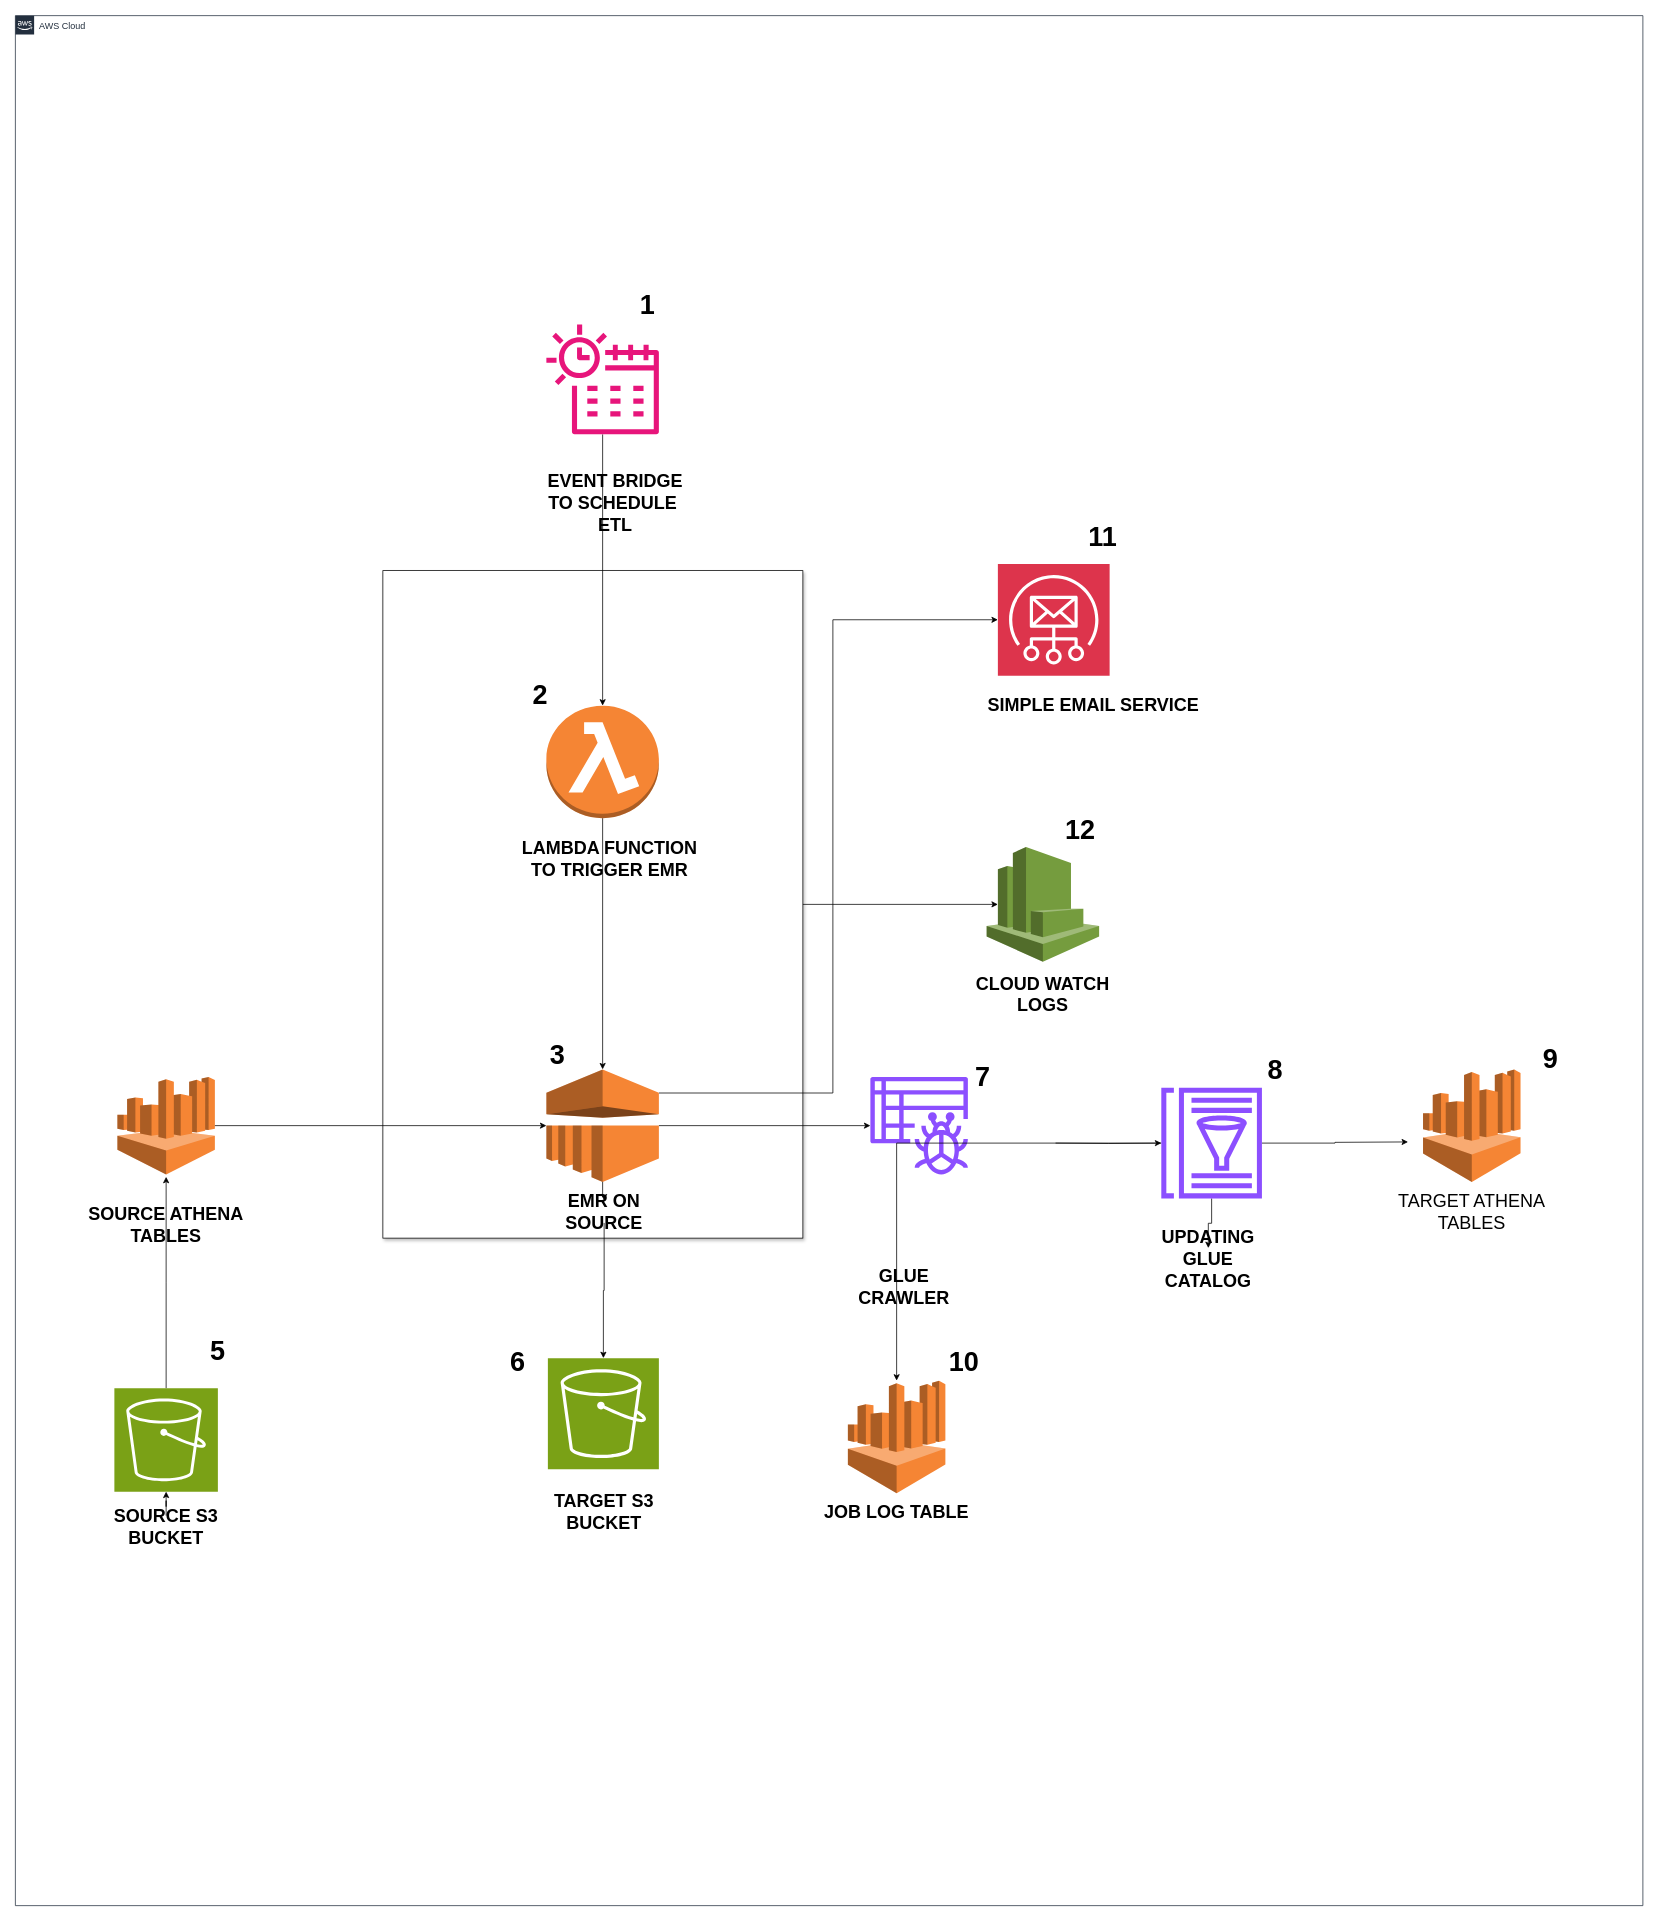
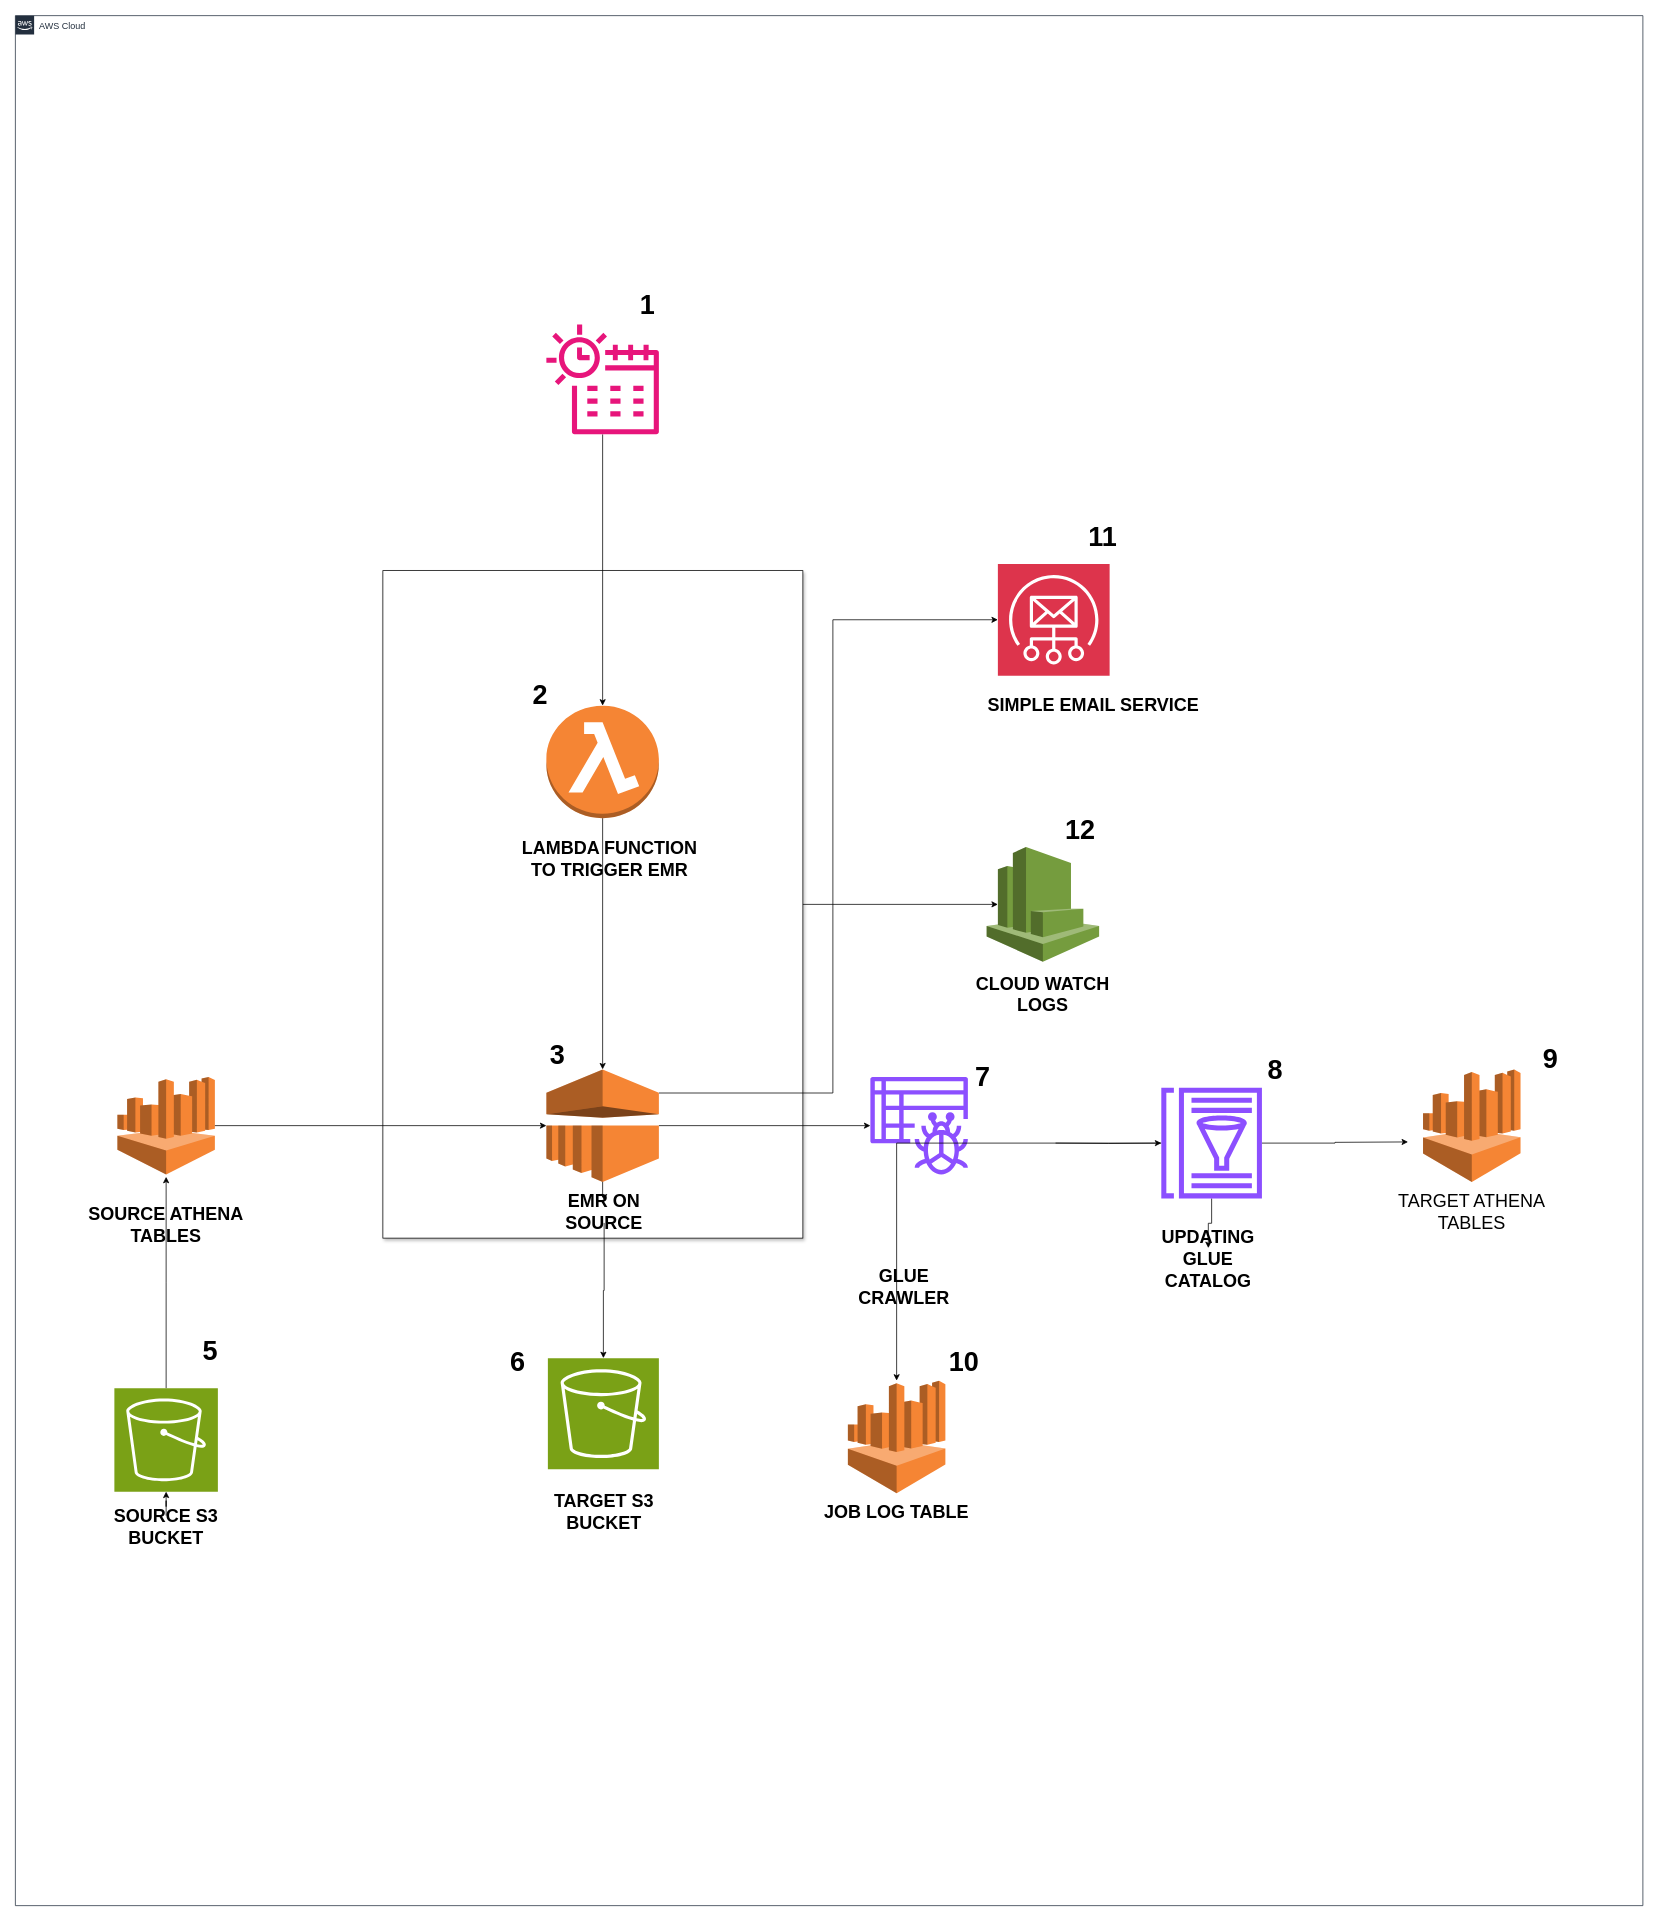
(615, 503) -> none
(218, 1350) -> (210, 1350)
